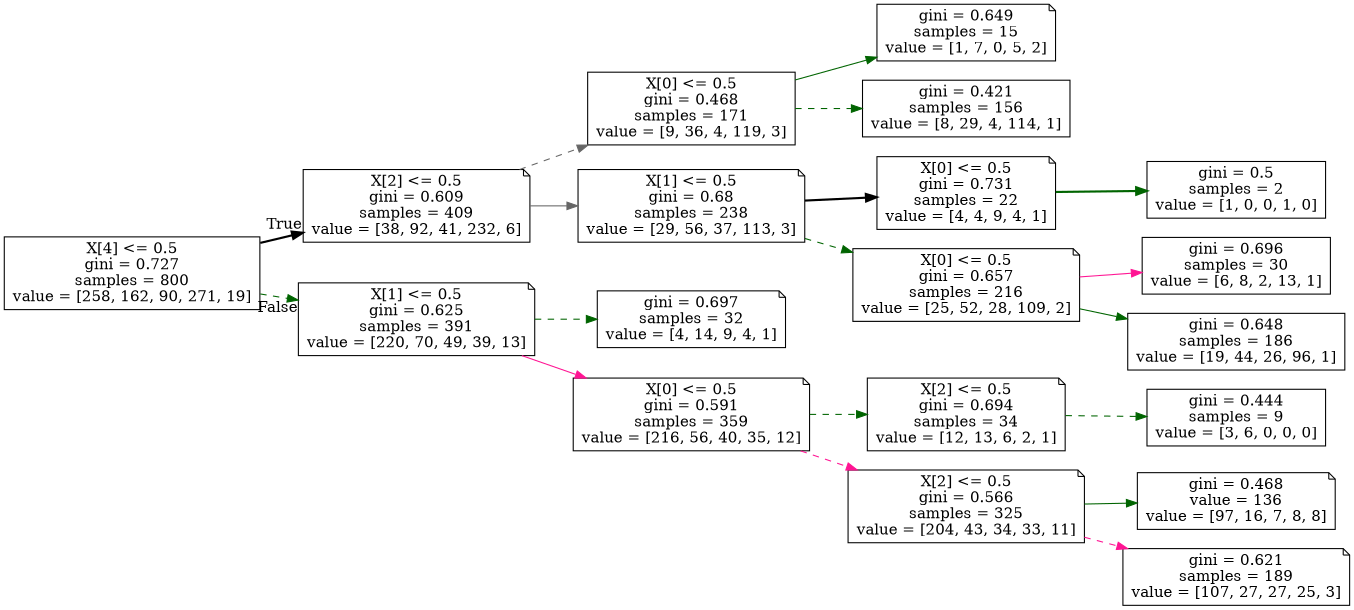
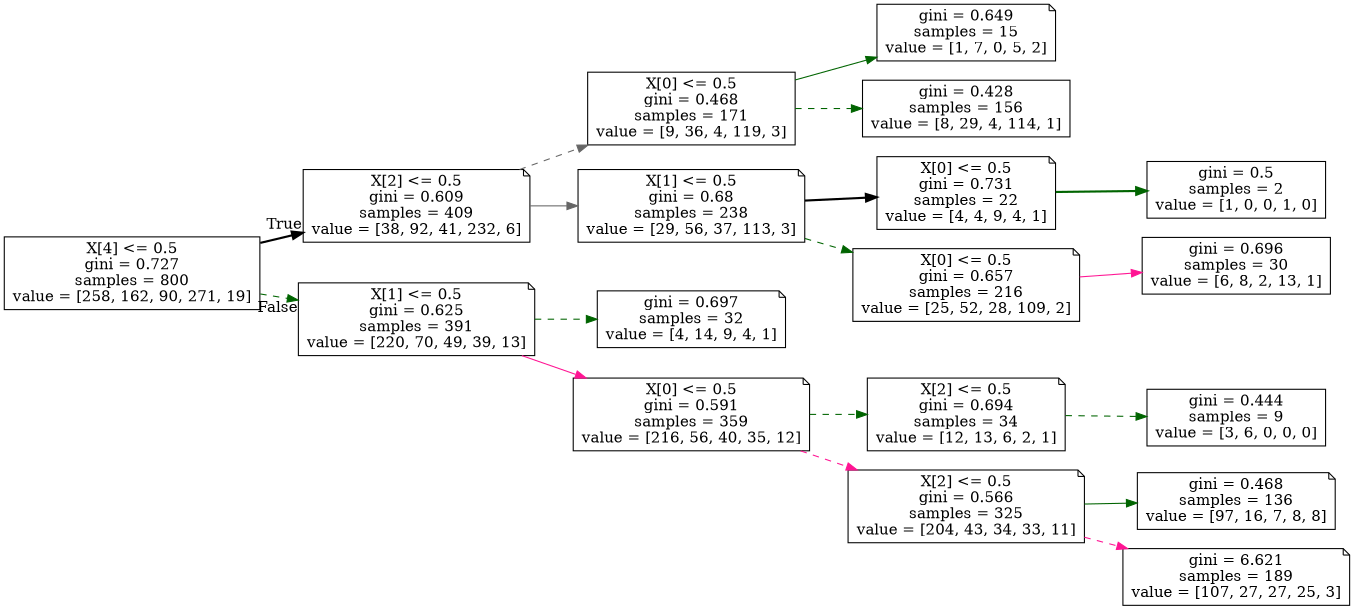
(966, 109) -> (966, 109)
(1236, 342) -> none
(1236, 501) -> (1236, 501)
(1236, 577) -> (1236, 577)
